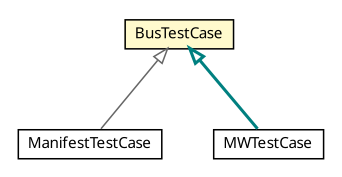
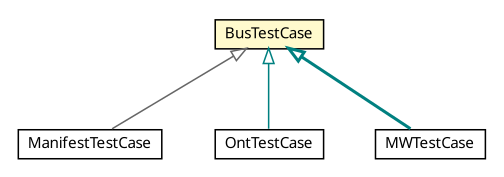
none -> (269, 143)
